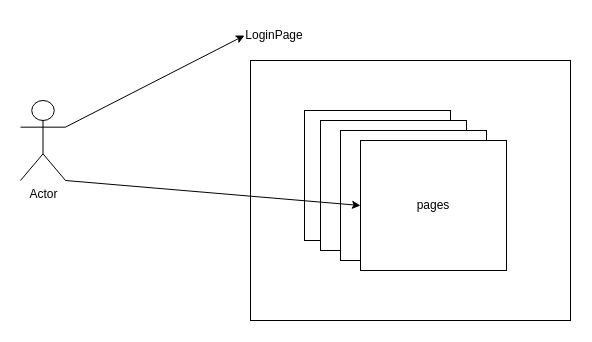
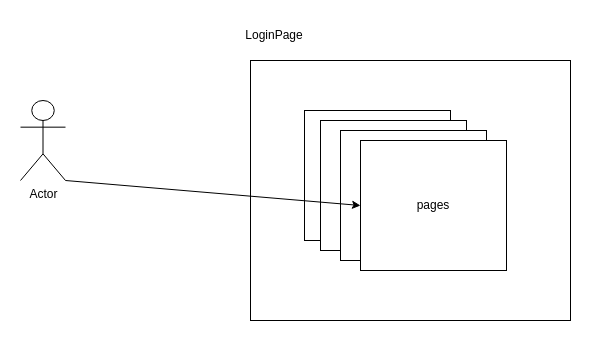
(152, 83) -> none
